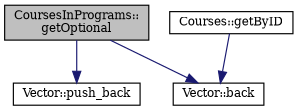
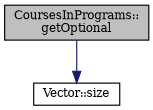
(231, 23) -> none
(77, 94) -> none
(219, 94) -> (77, 94)
